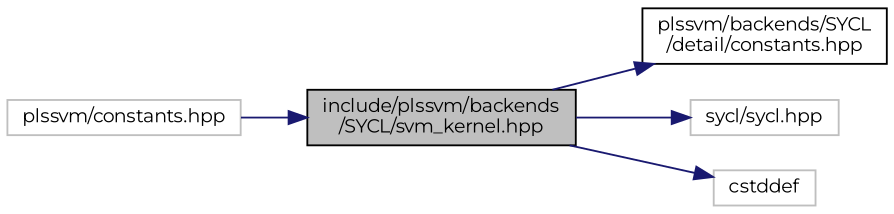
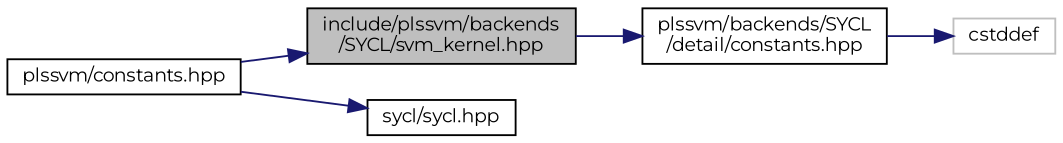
(124, 118) -> (124, 77)
(624, 118) -> (295, 99)
(765, 118) -> (442, 118)
(632, 159) -> (911, 36)
